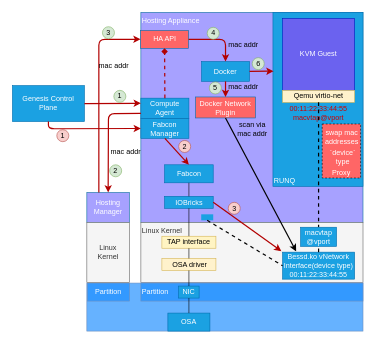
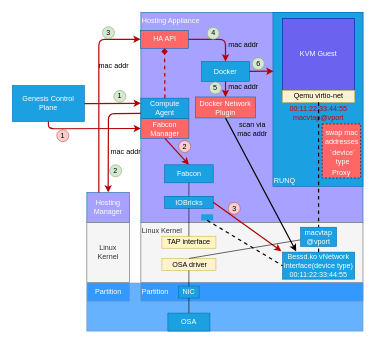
(165, 128) -> (165, 128)
(189, 253) -> (244, 249)
